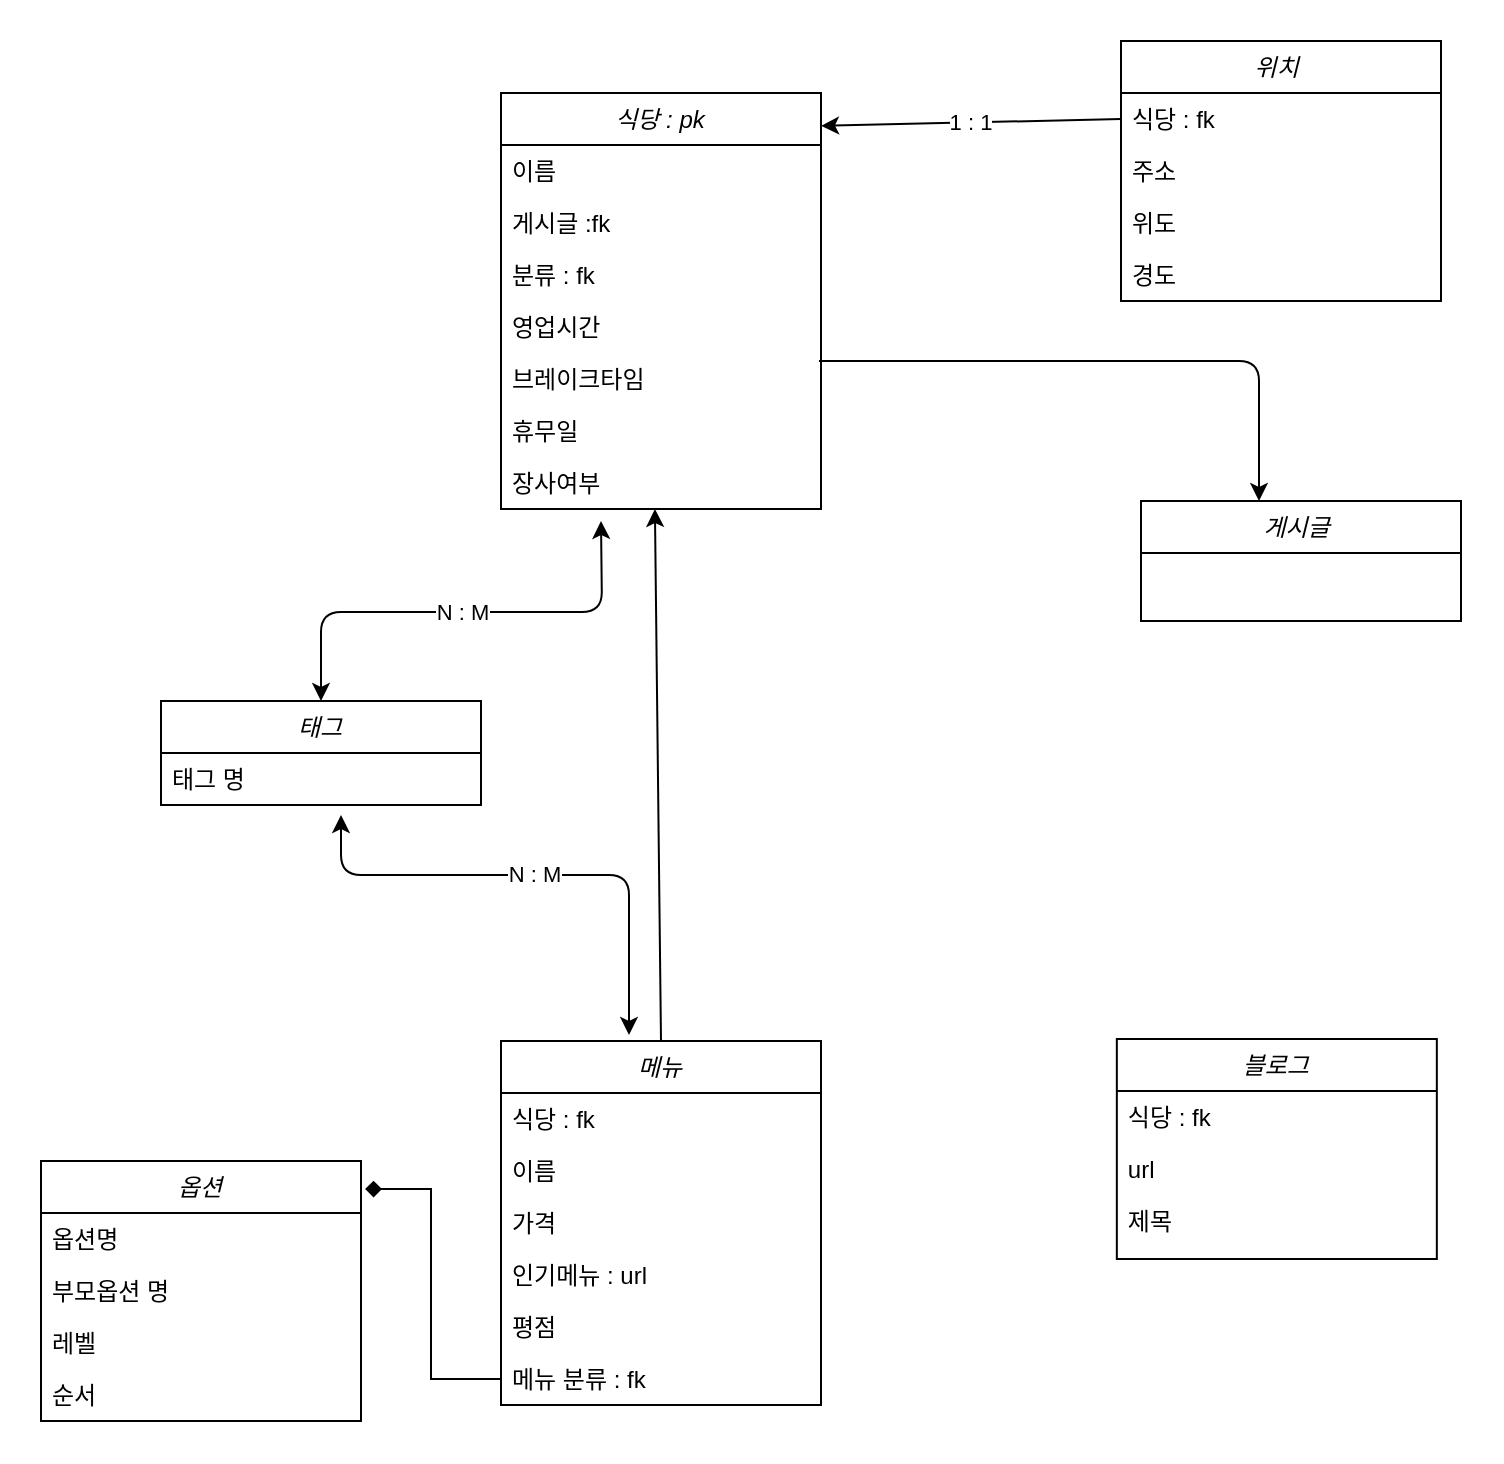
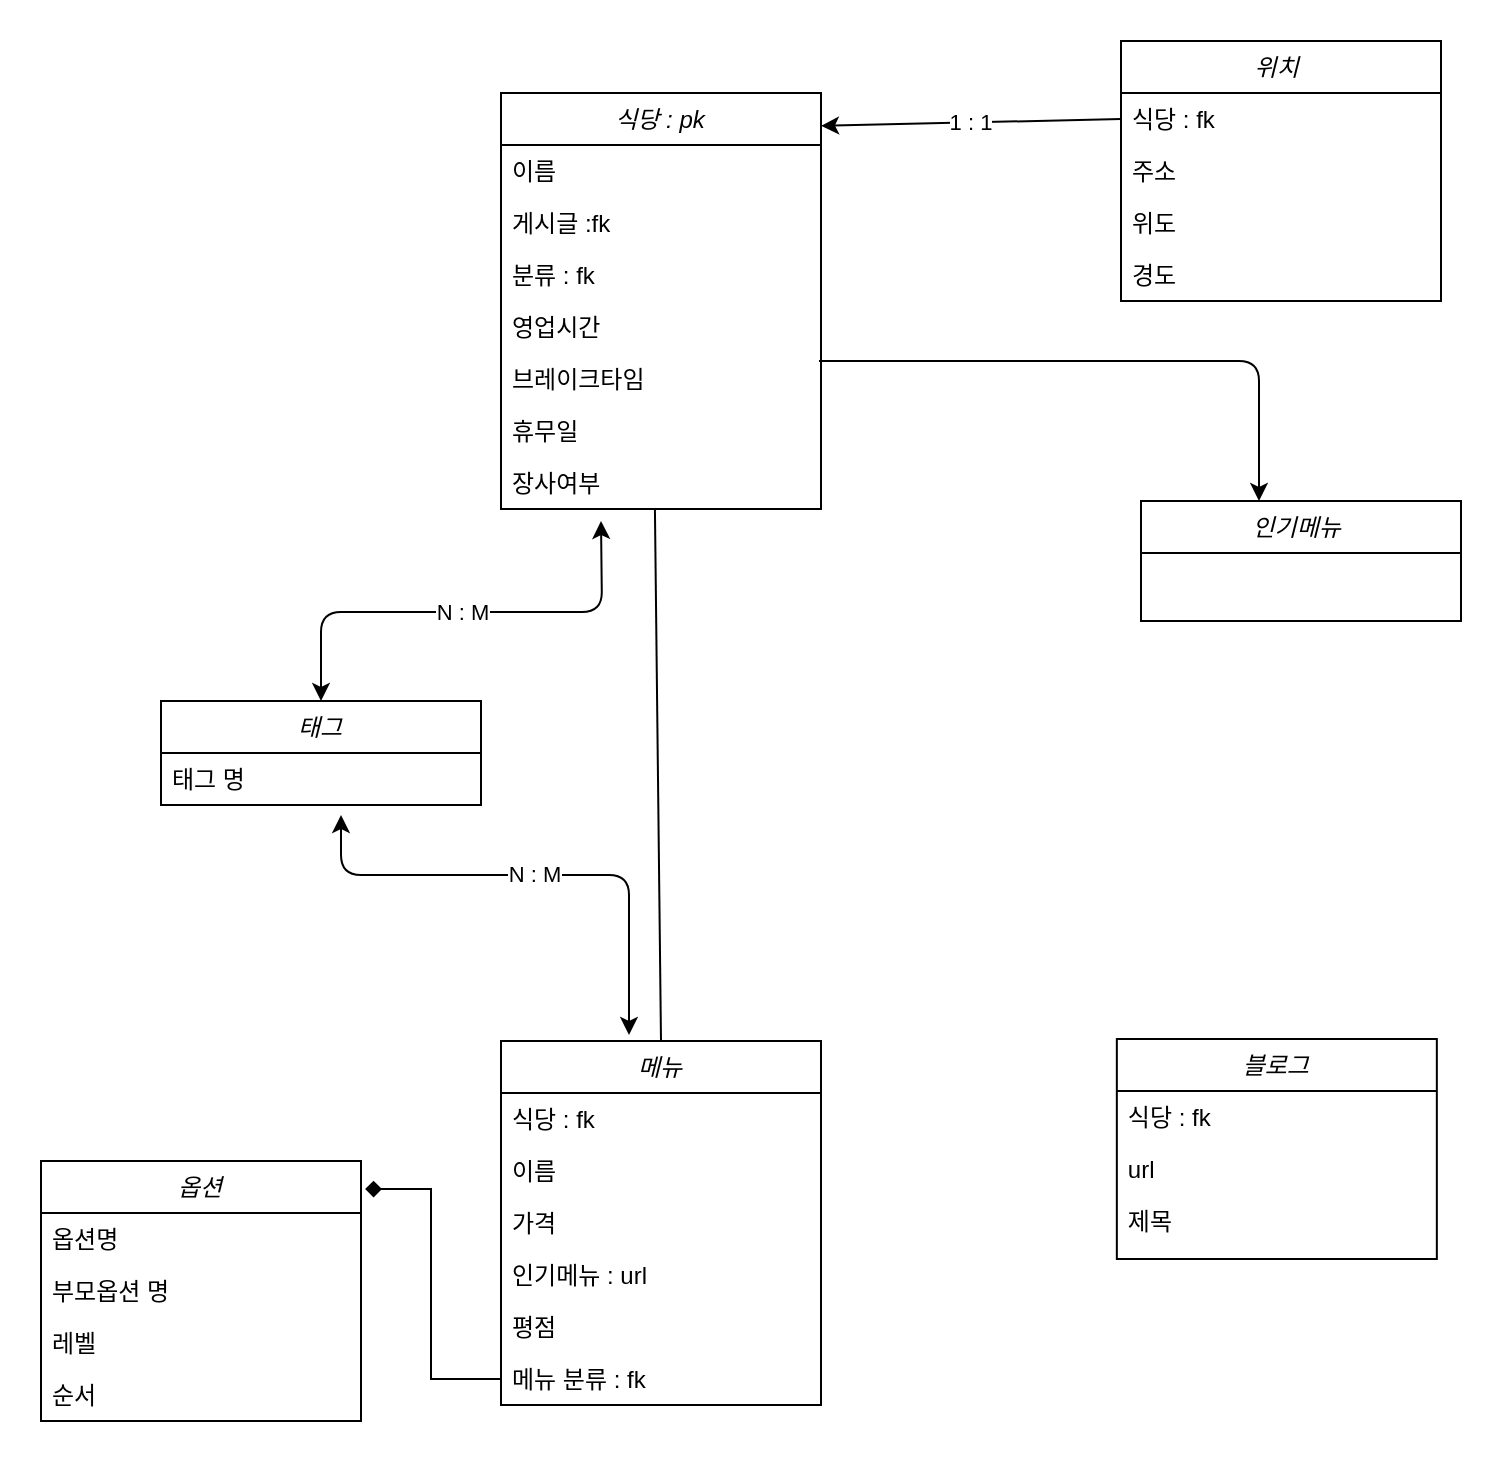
(655, 524) -> (655, 519)
(1300, 528) -> (1300, 528)
